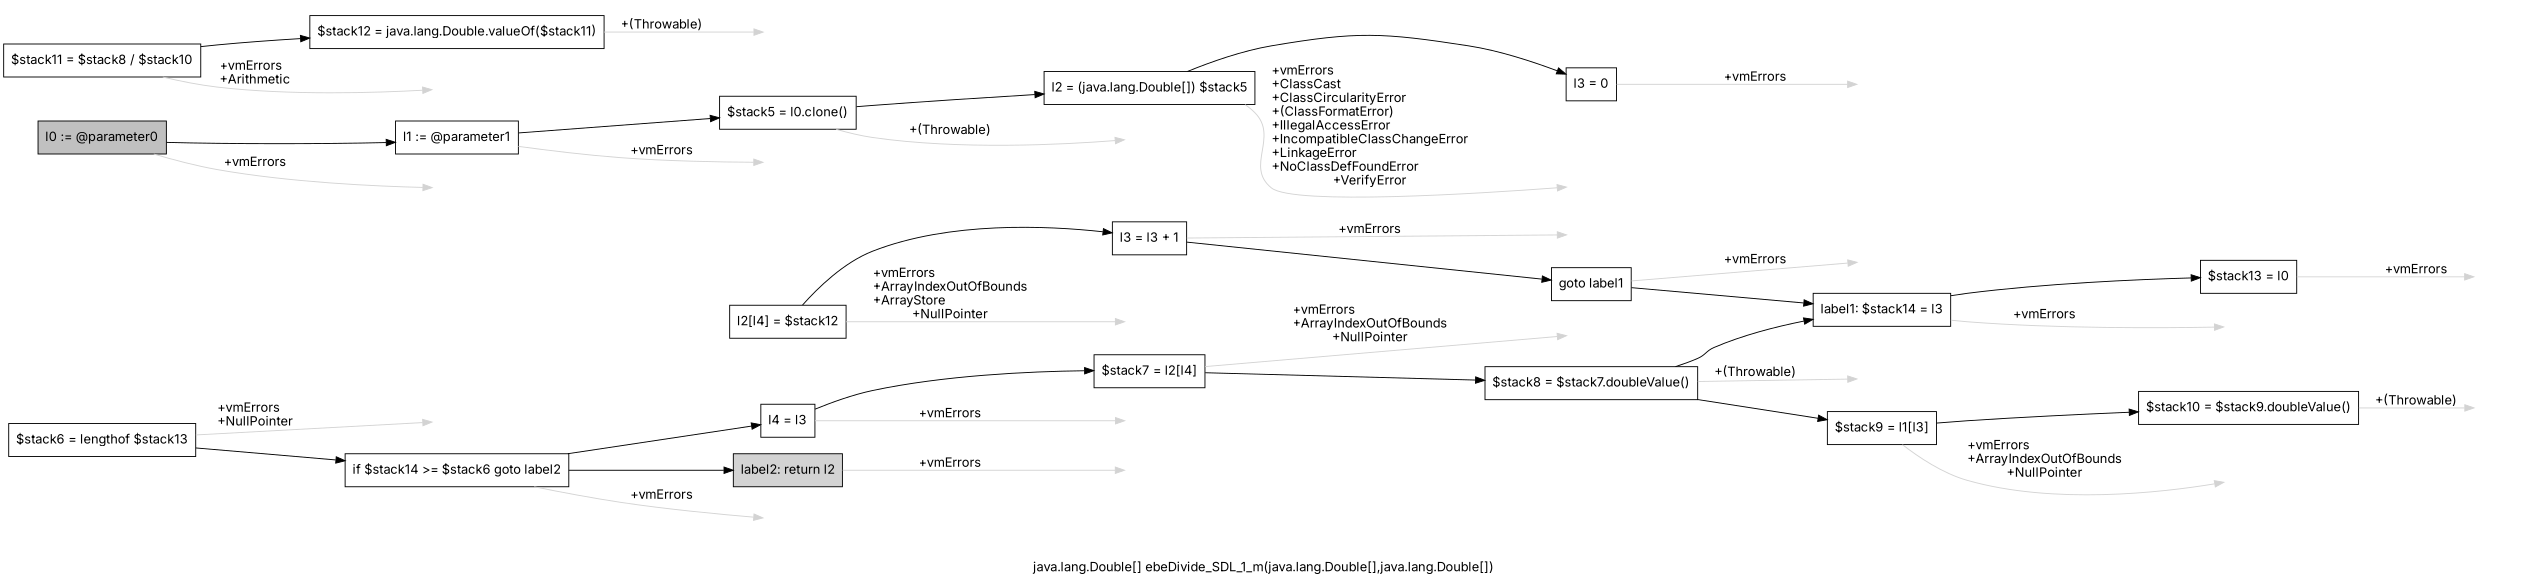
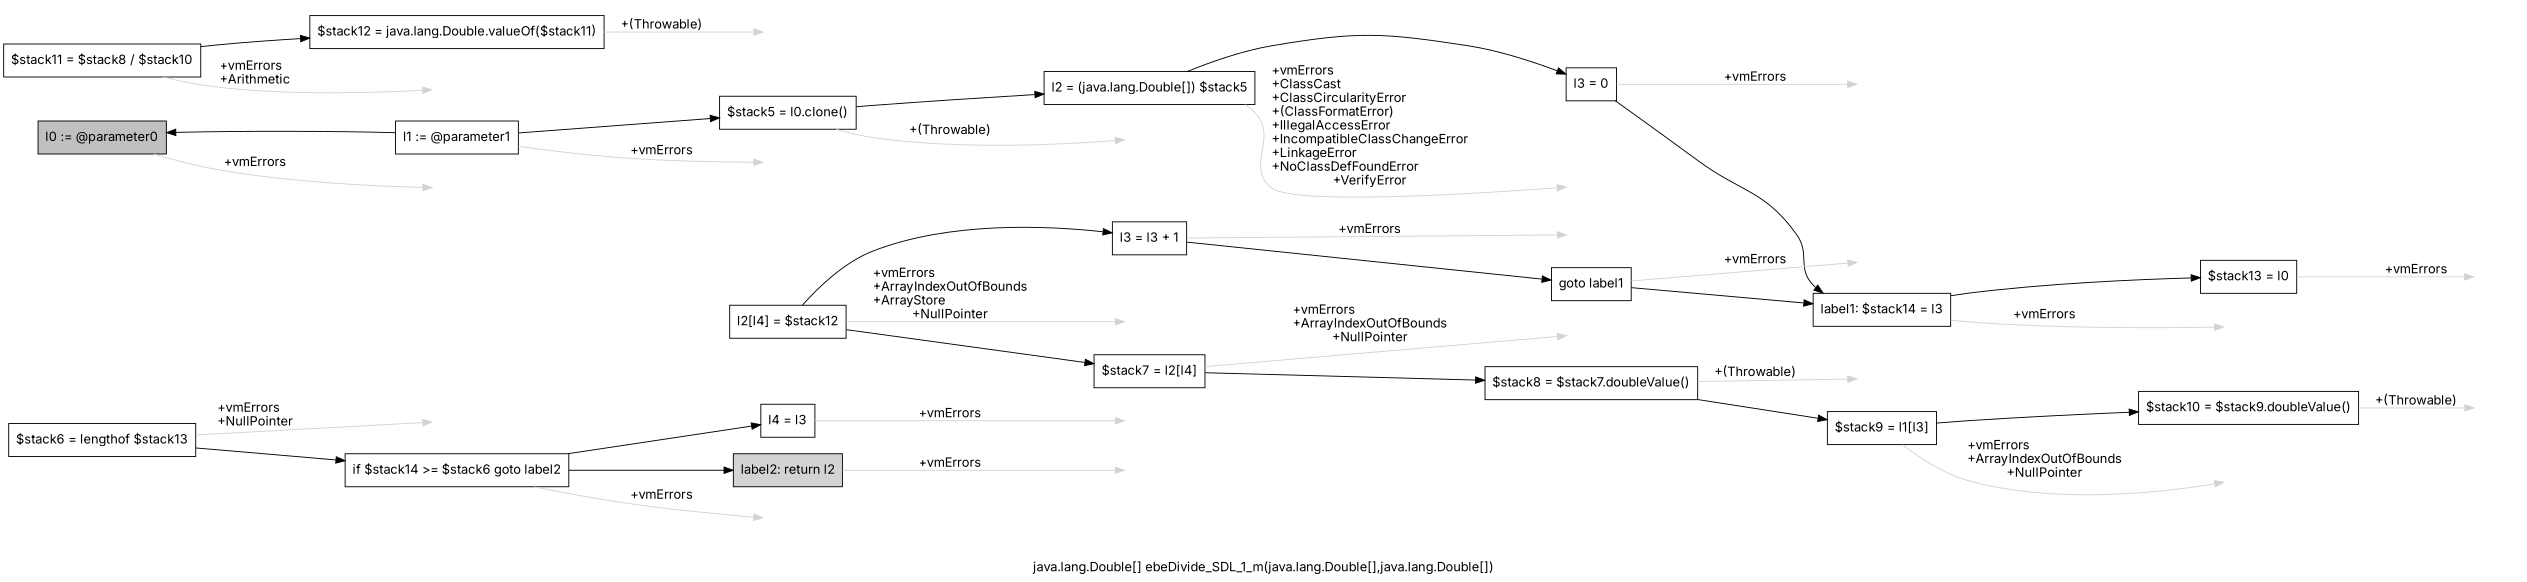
(276, 144) -> (286, 131)
(1738, 339) -> (1732, 182)
(948, 379) -> (965, 346)
